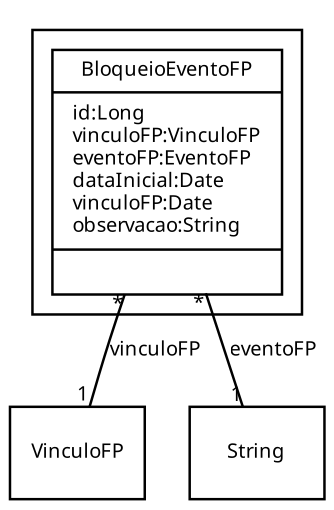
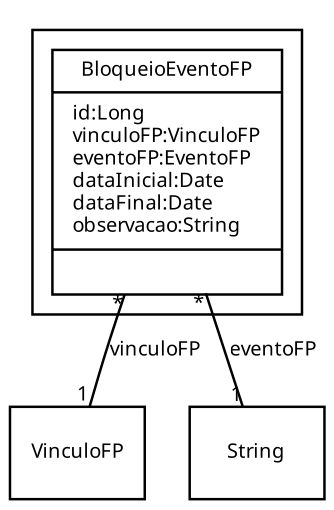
(144, 203) -> (144, 203)
